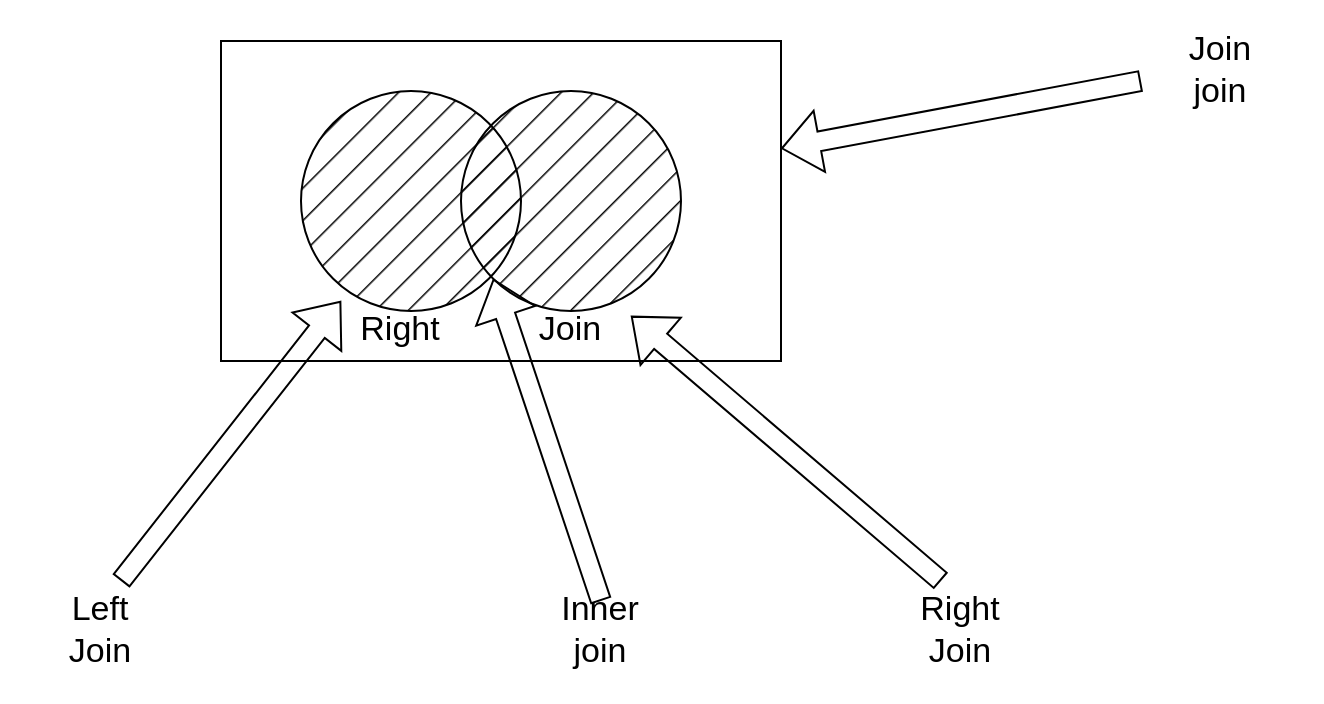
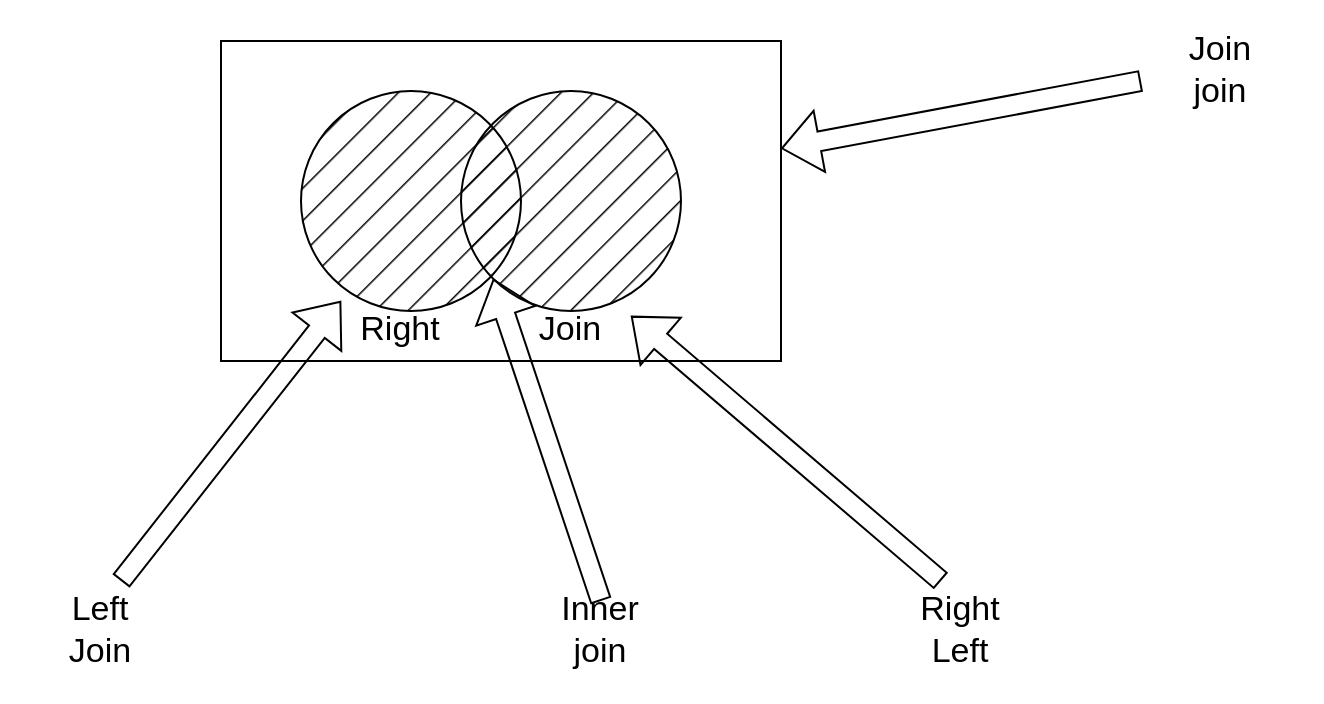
(961, 631) -> (961, 631)
